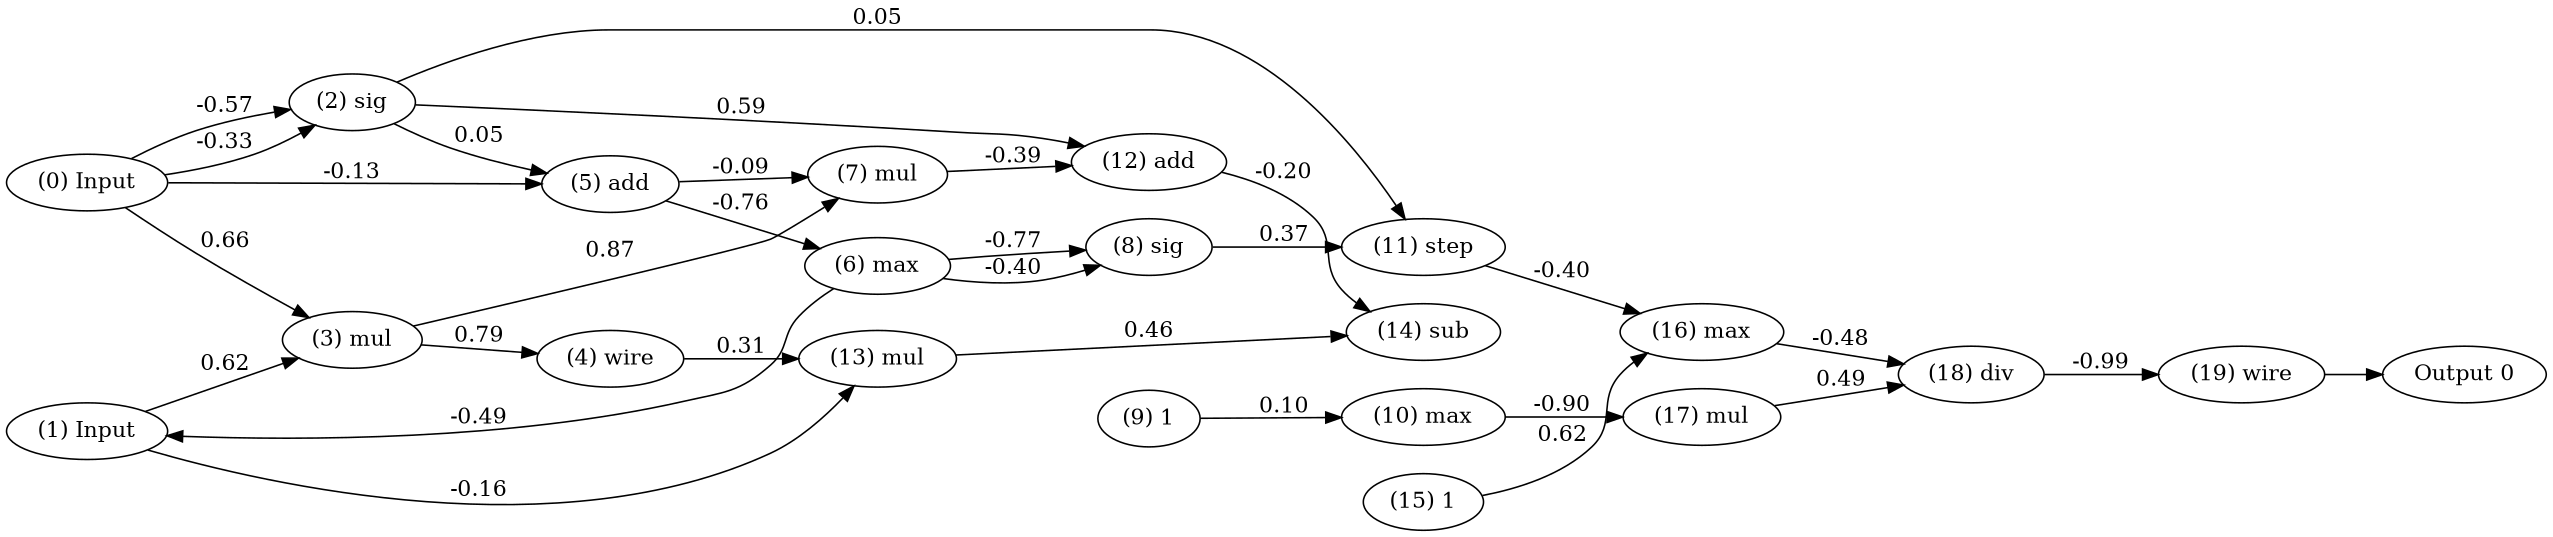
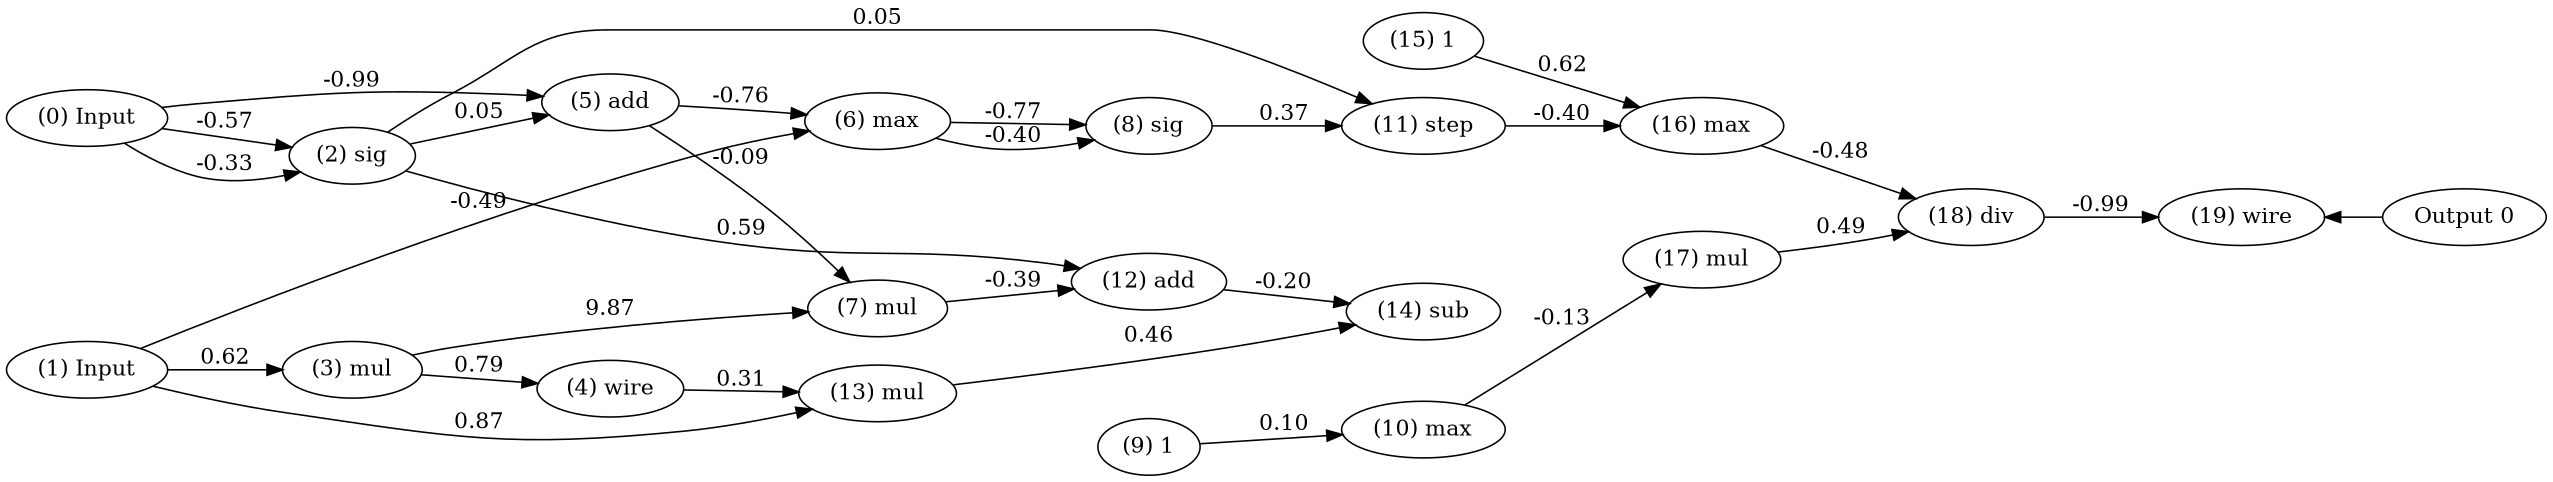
(352, 172) -> (352, 81)
(610, 251) -> (610, 309)
(209, 261) -> none
(2346, 375) -> (2362, 217)
(1563, 405) -> (1563, 319)
(533, 426) -> (463, 228)
(479, 490) -> (479, 423)
